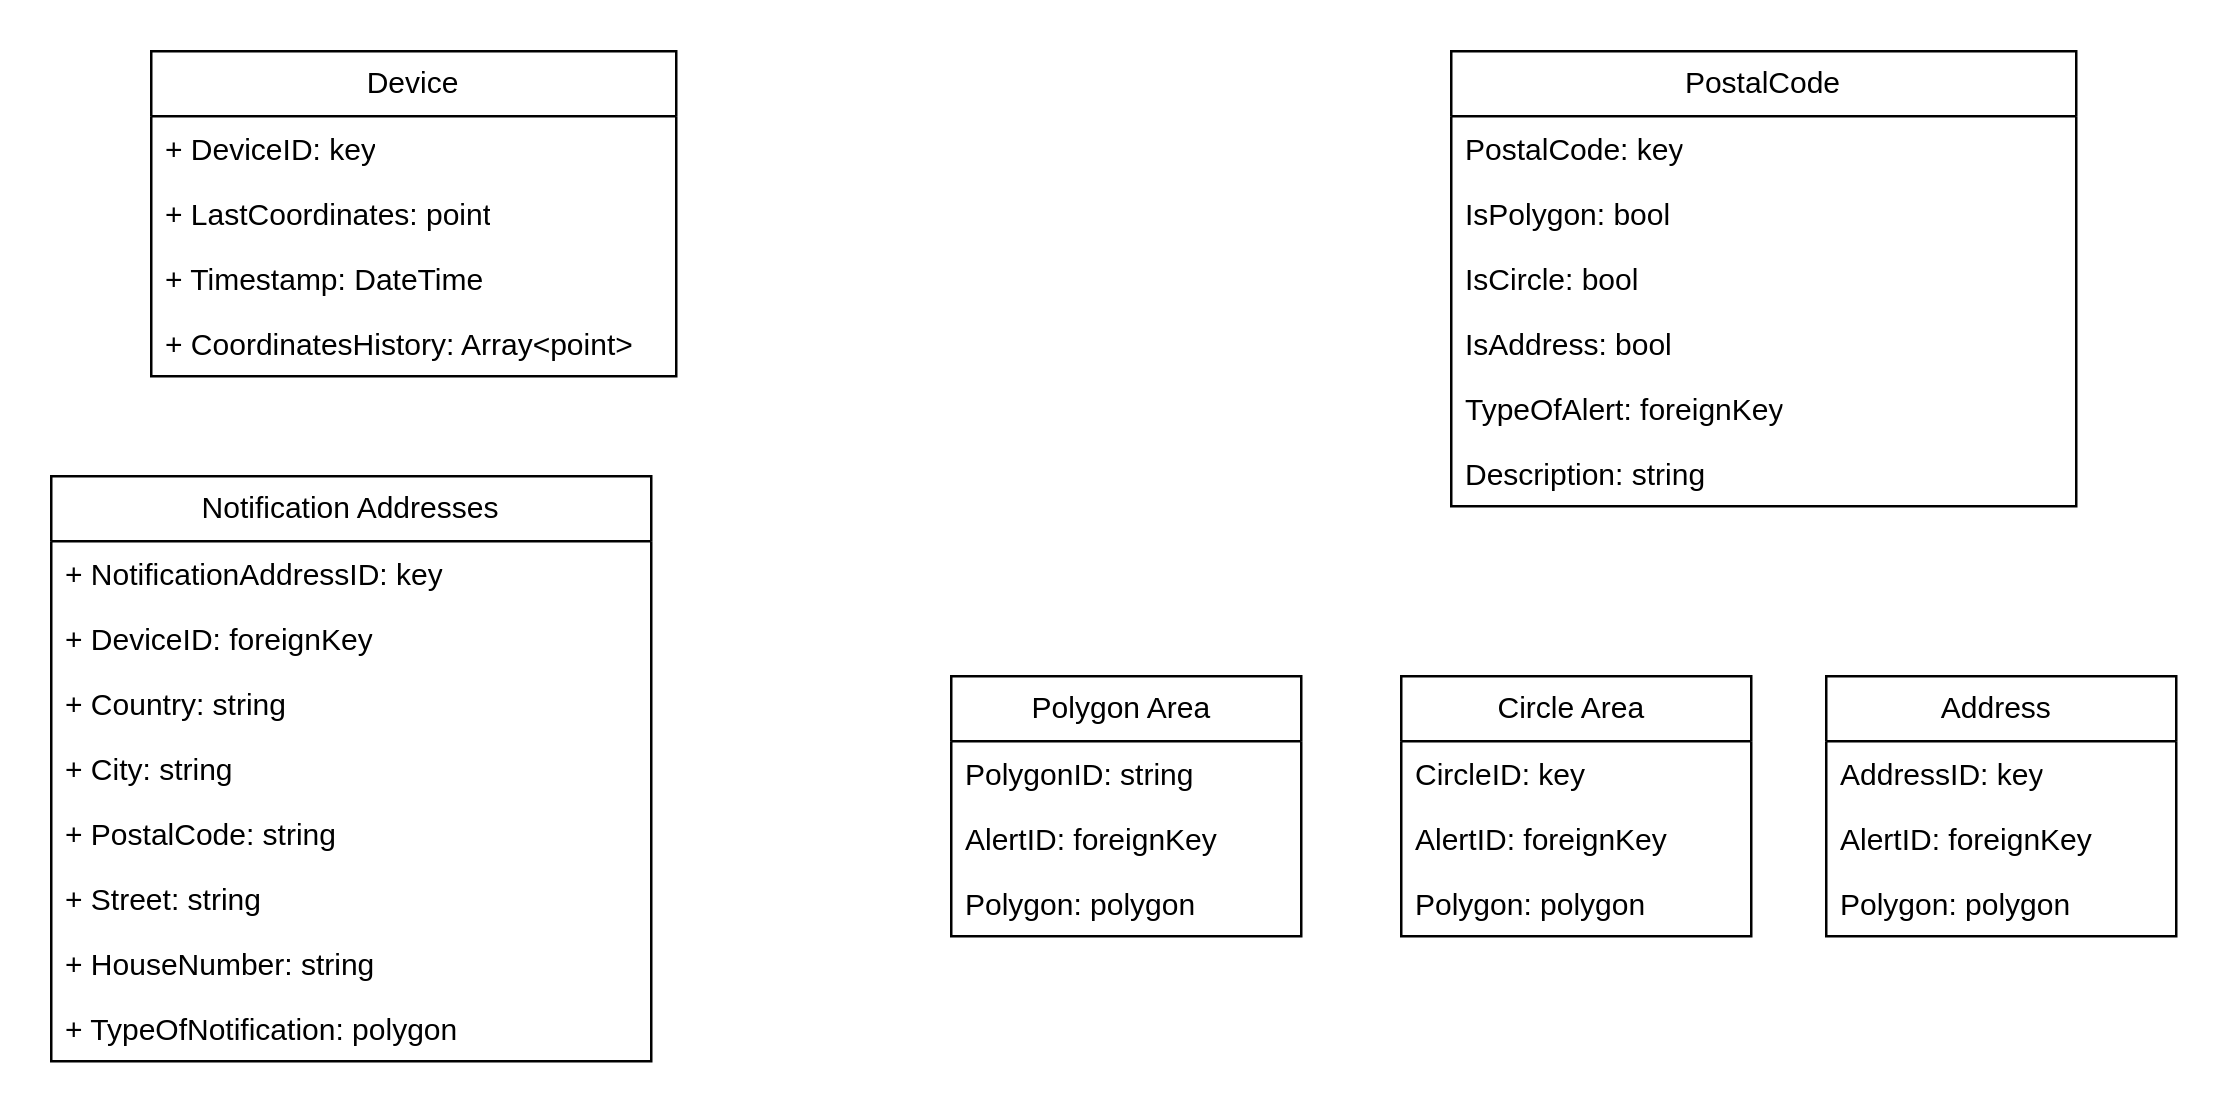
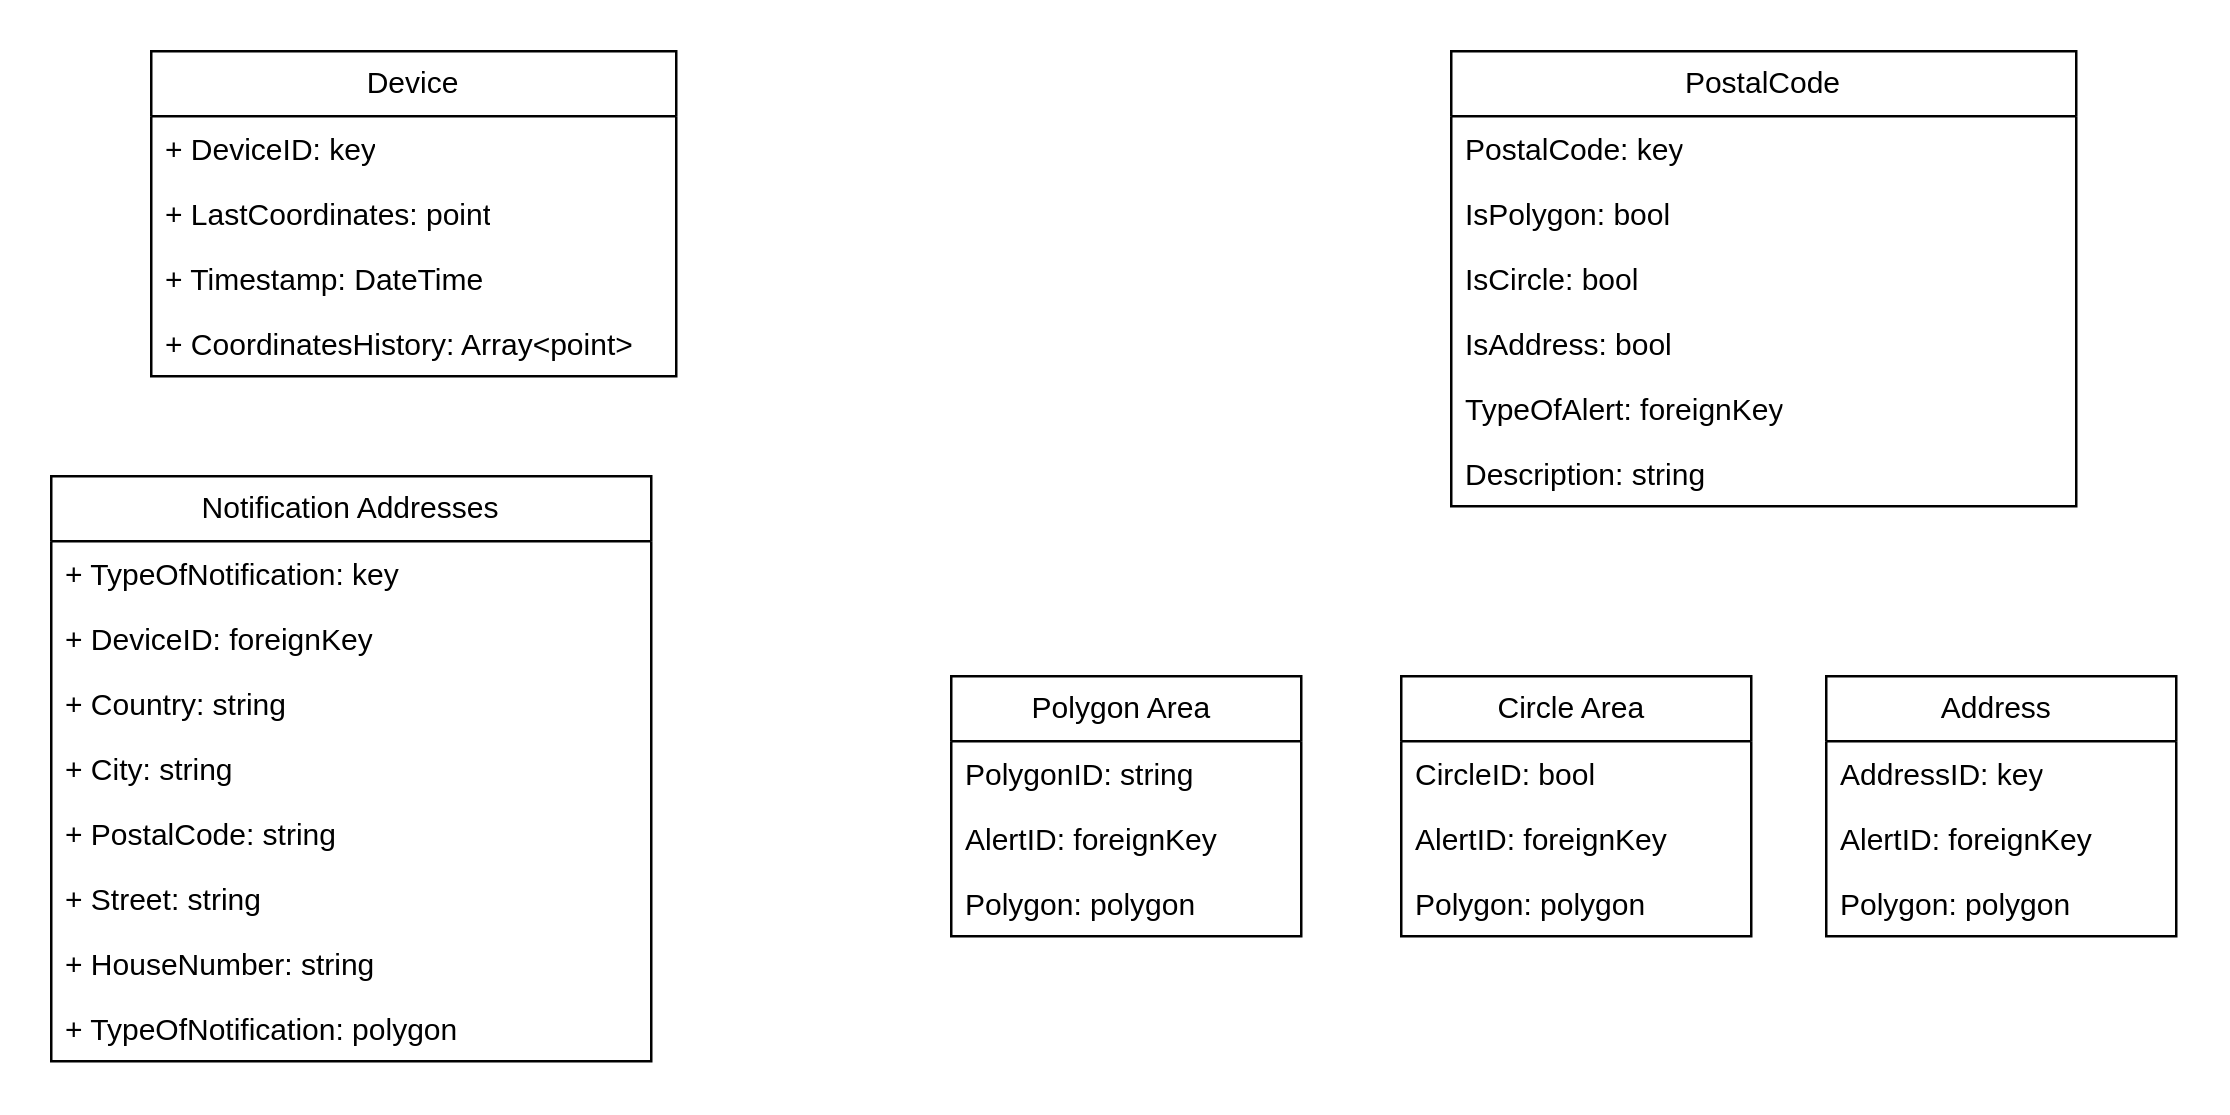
(278, 577) -> (253, 577)
(1510, 777) -> (1514, 777)
